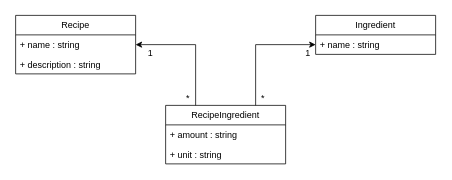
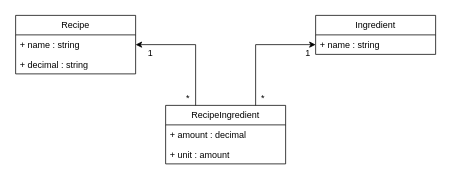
(67, 65) -> (57, 65)
(207, 136) -> (208, 136)
(201, 155) -> (202, 155)
